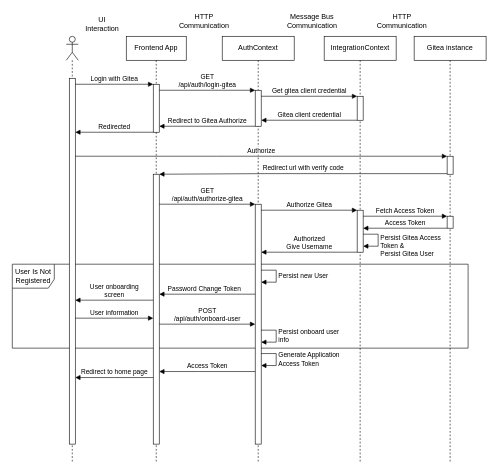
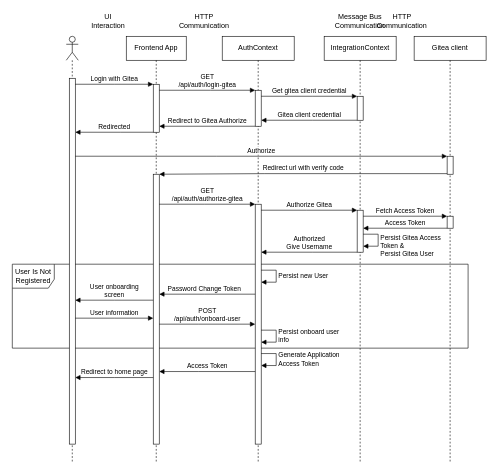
(312, 21) -> (360, 21)
(102, 24) -> (108, 21)
(450, 48) -> (450, 48)
